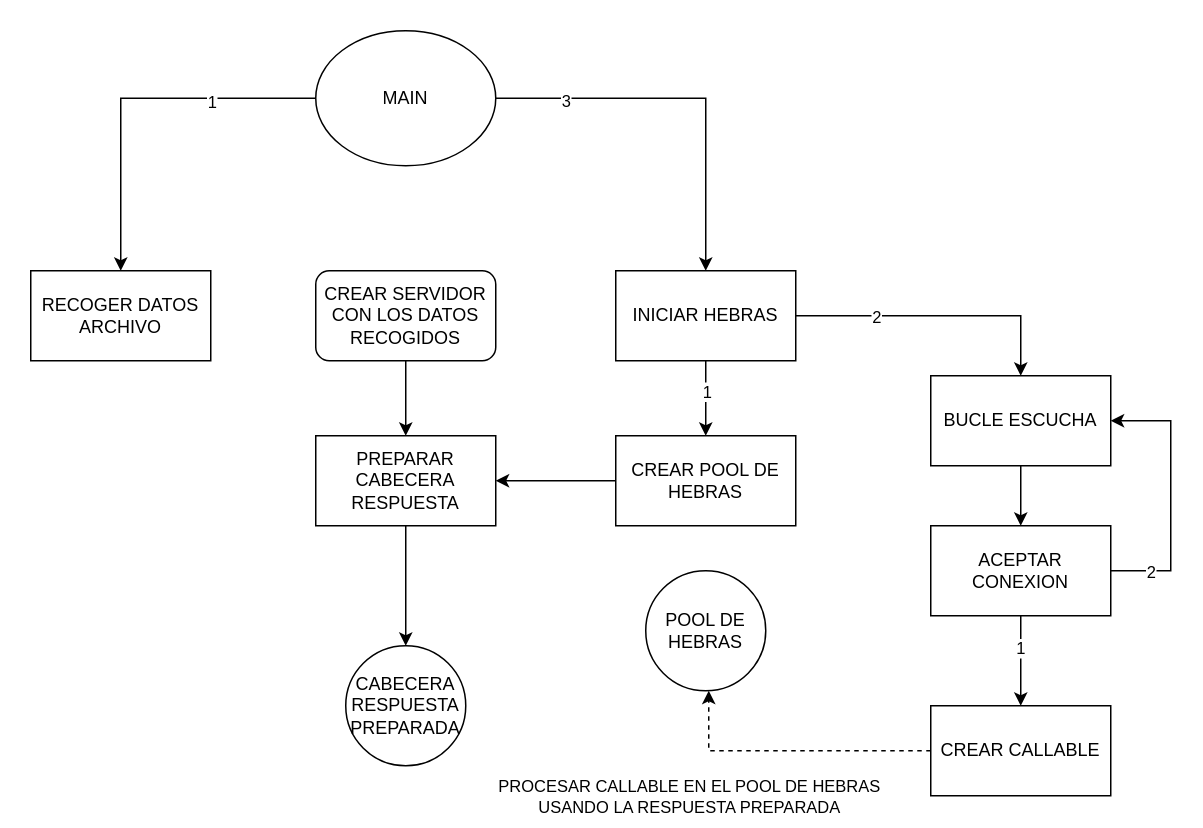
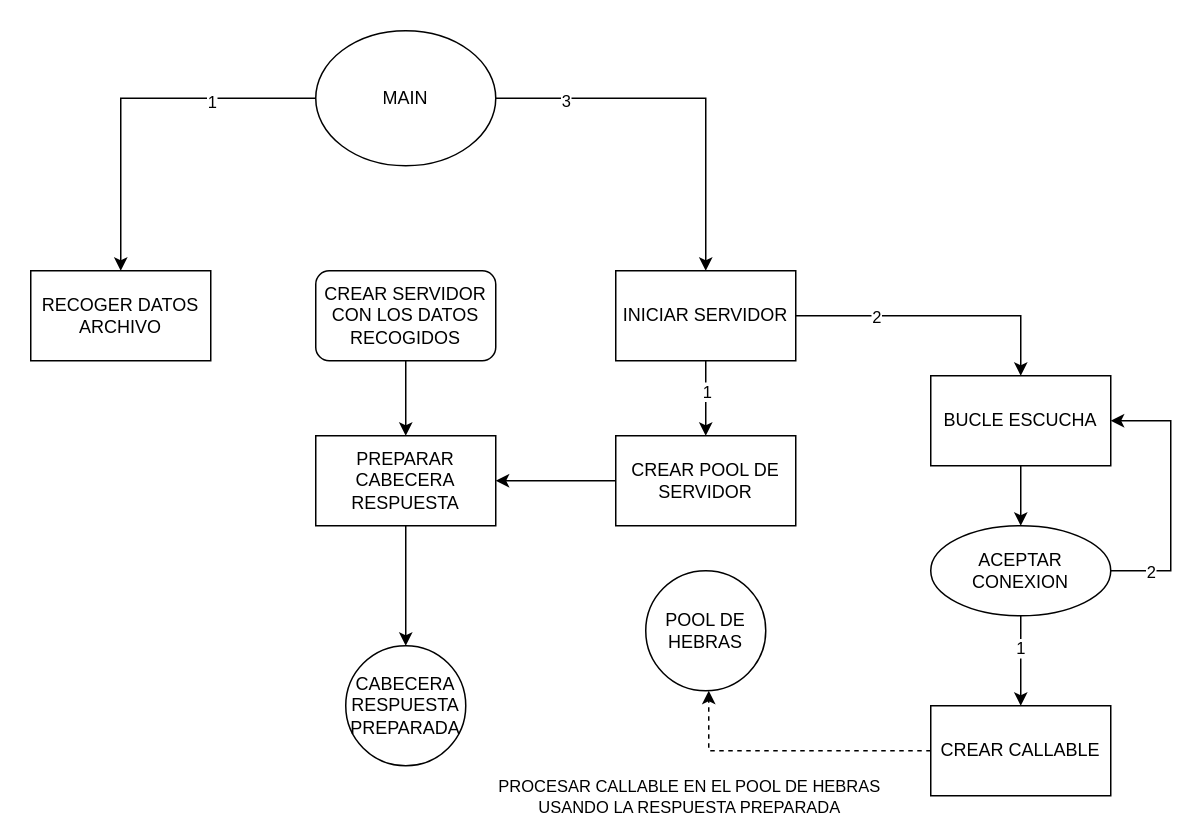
(706, 316) -> (706, 316)
(706, 481) -> (706, 481)
(1021, 571) -> (1021, 571)
